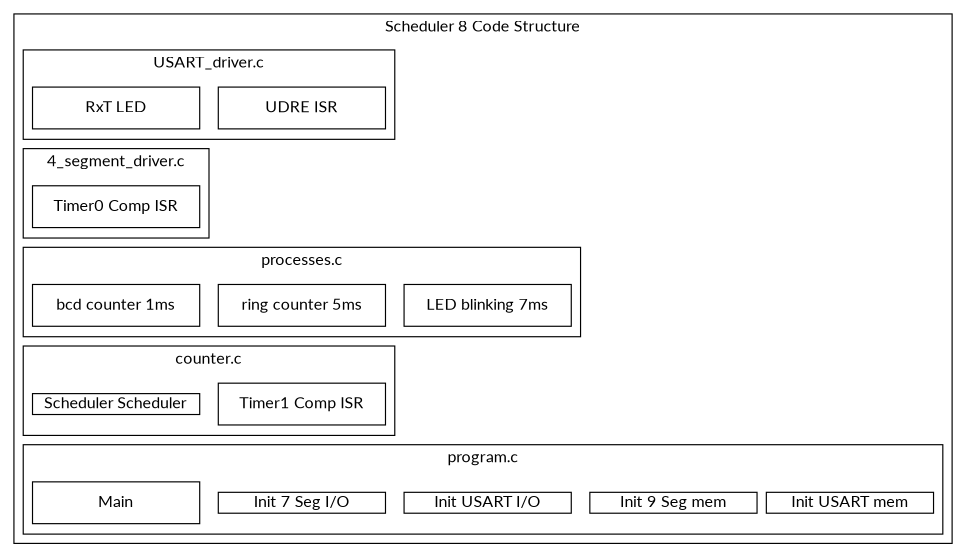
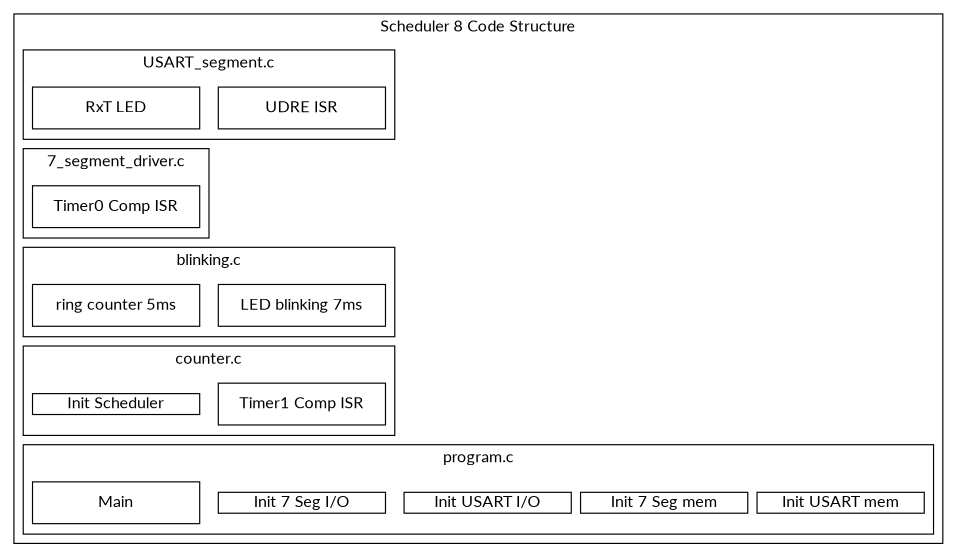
(209, 63) -> (209, 63)
(116, 162) -> (116, 162)
(302, 261) -> (209, 261)
(116, 305) -> none
(116, 404) -> (116, 404)
(673, 503) -> (664, 503)
